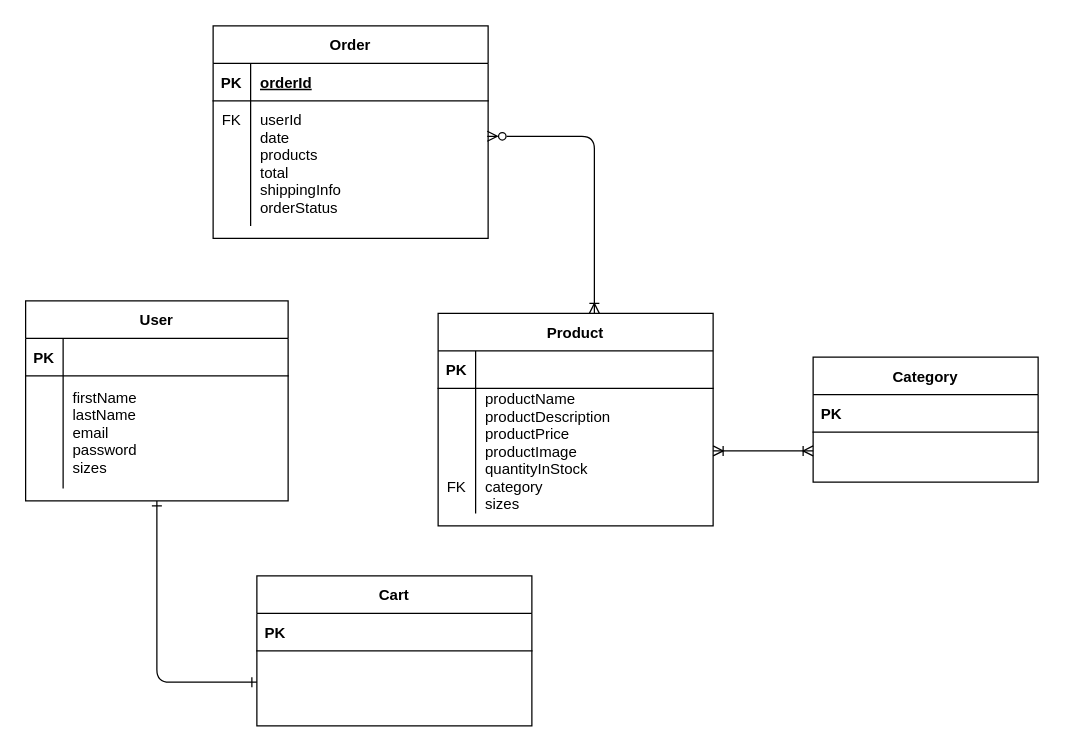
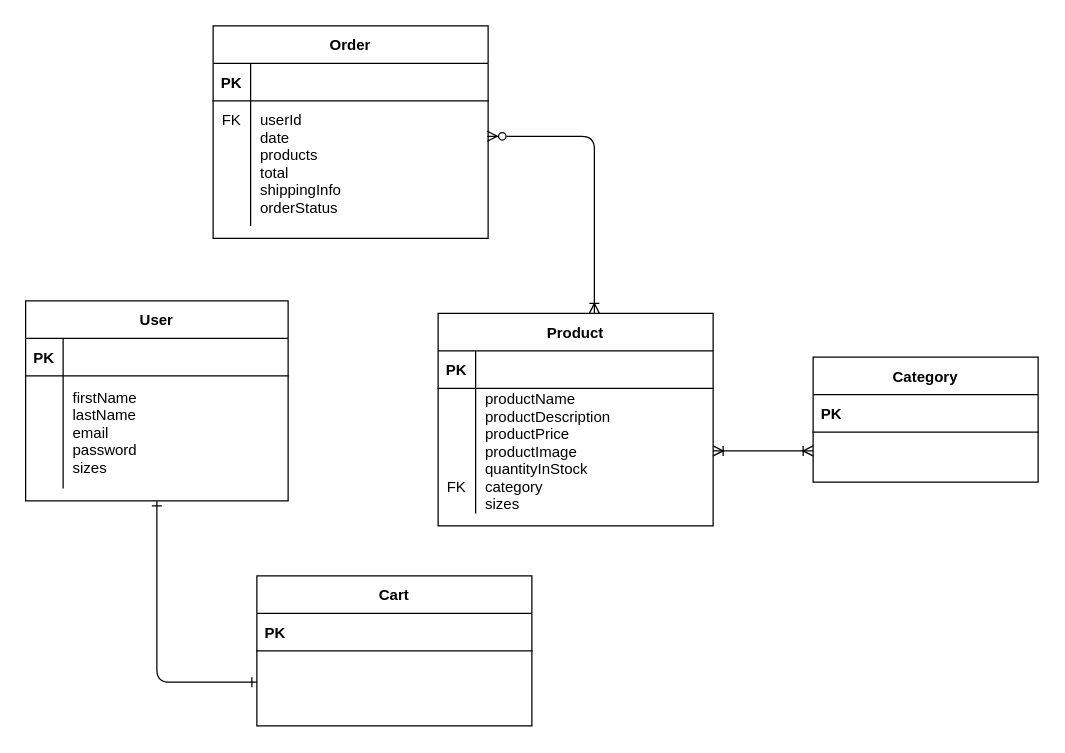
(369, 82) -> none
